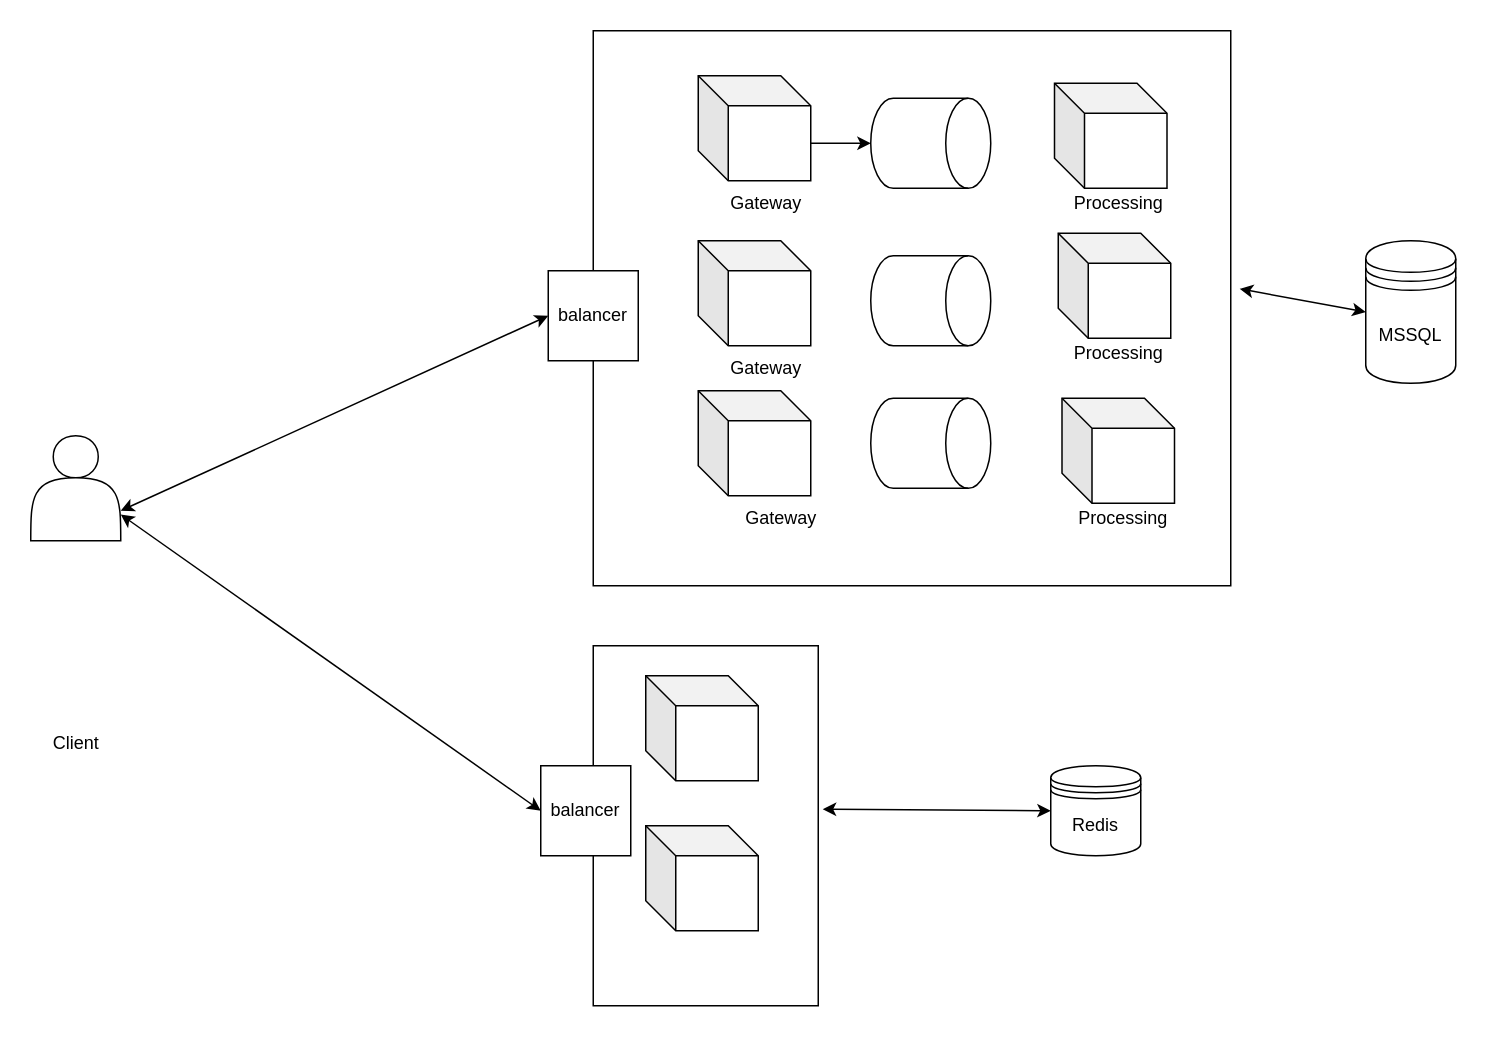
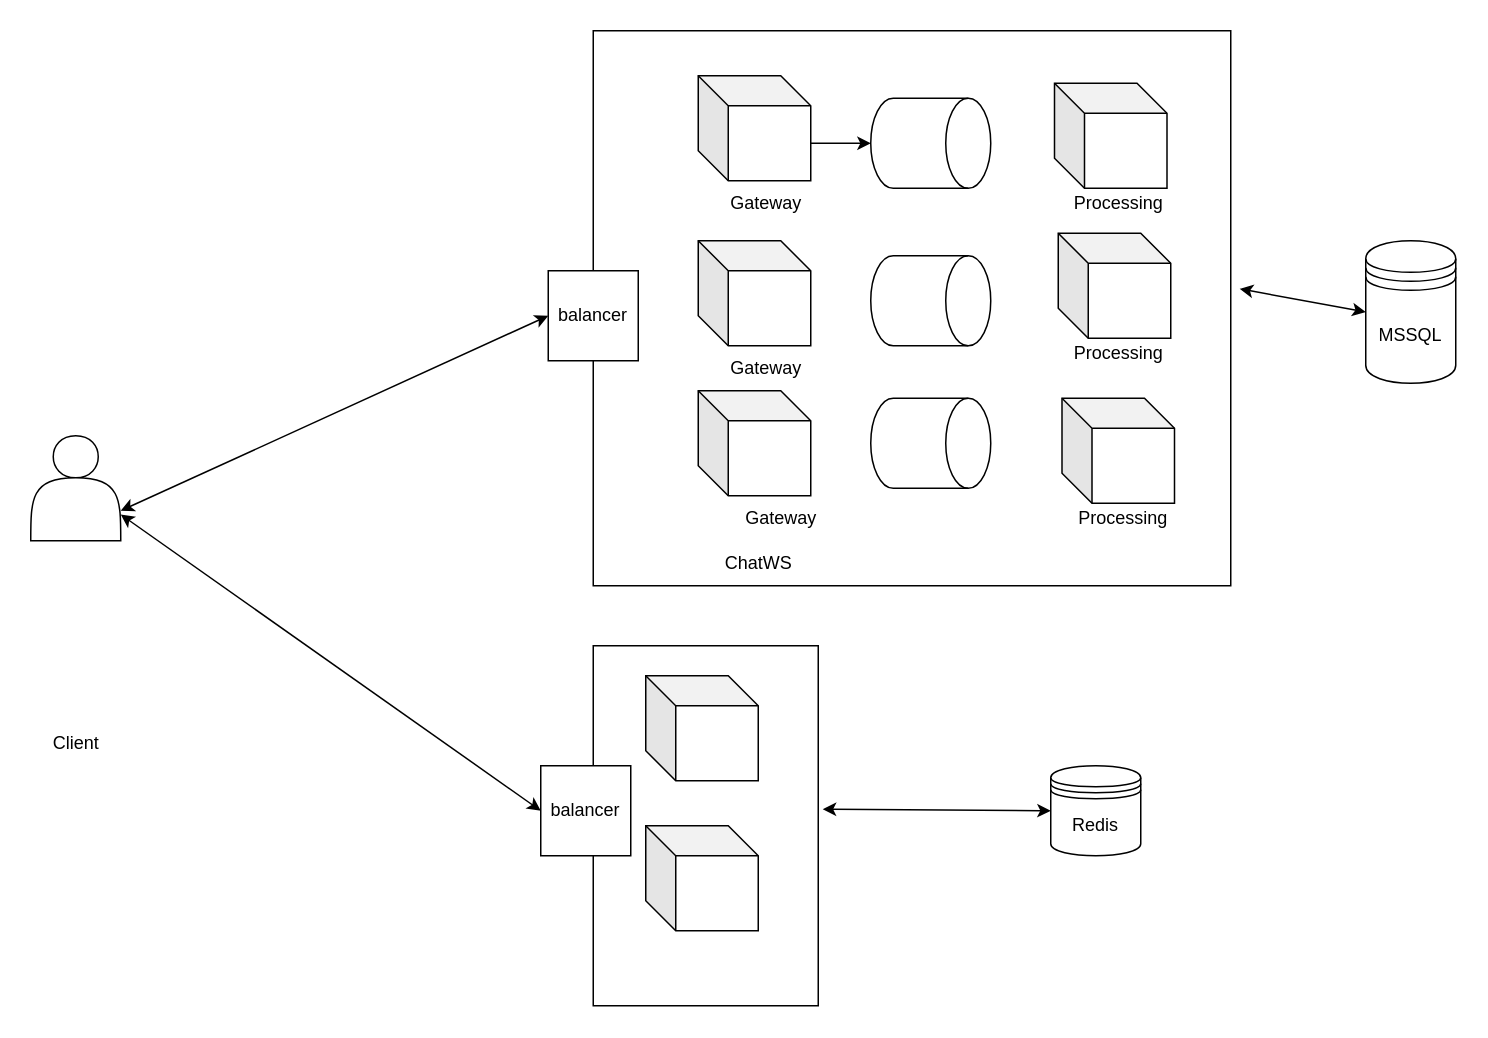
none -> (758, 563)
